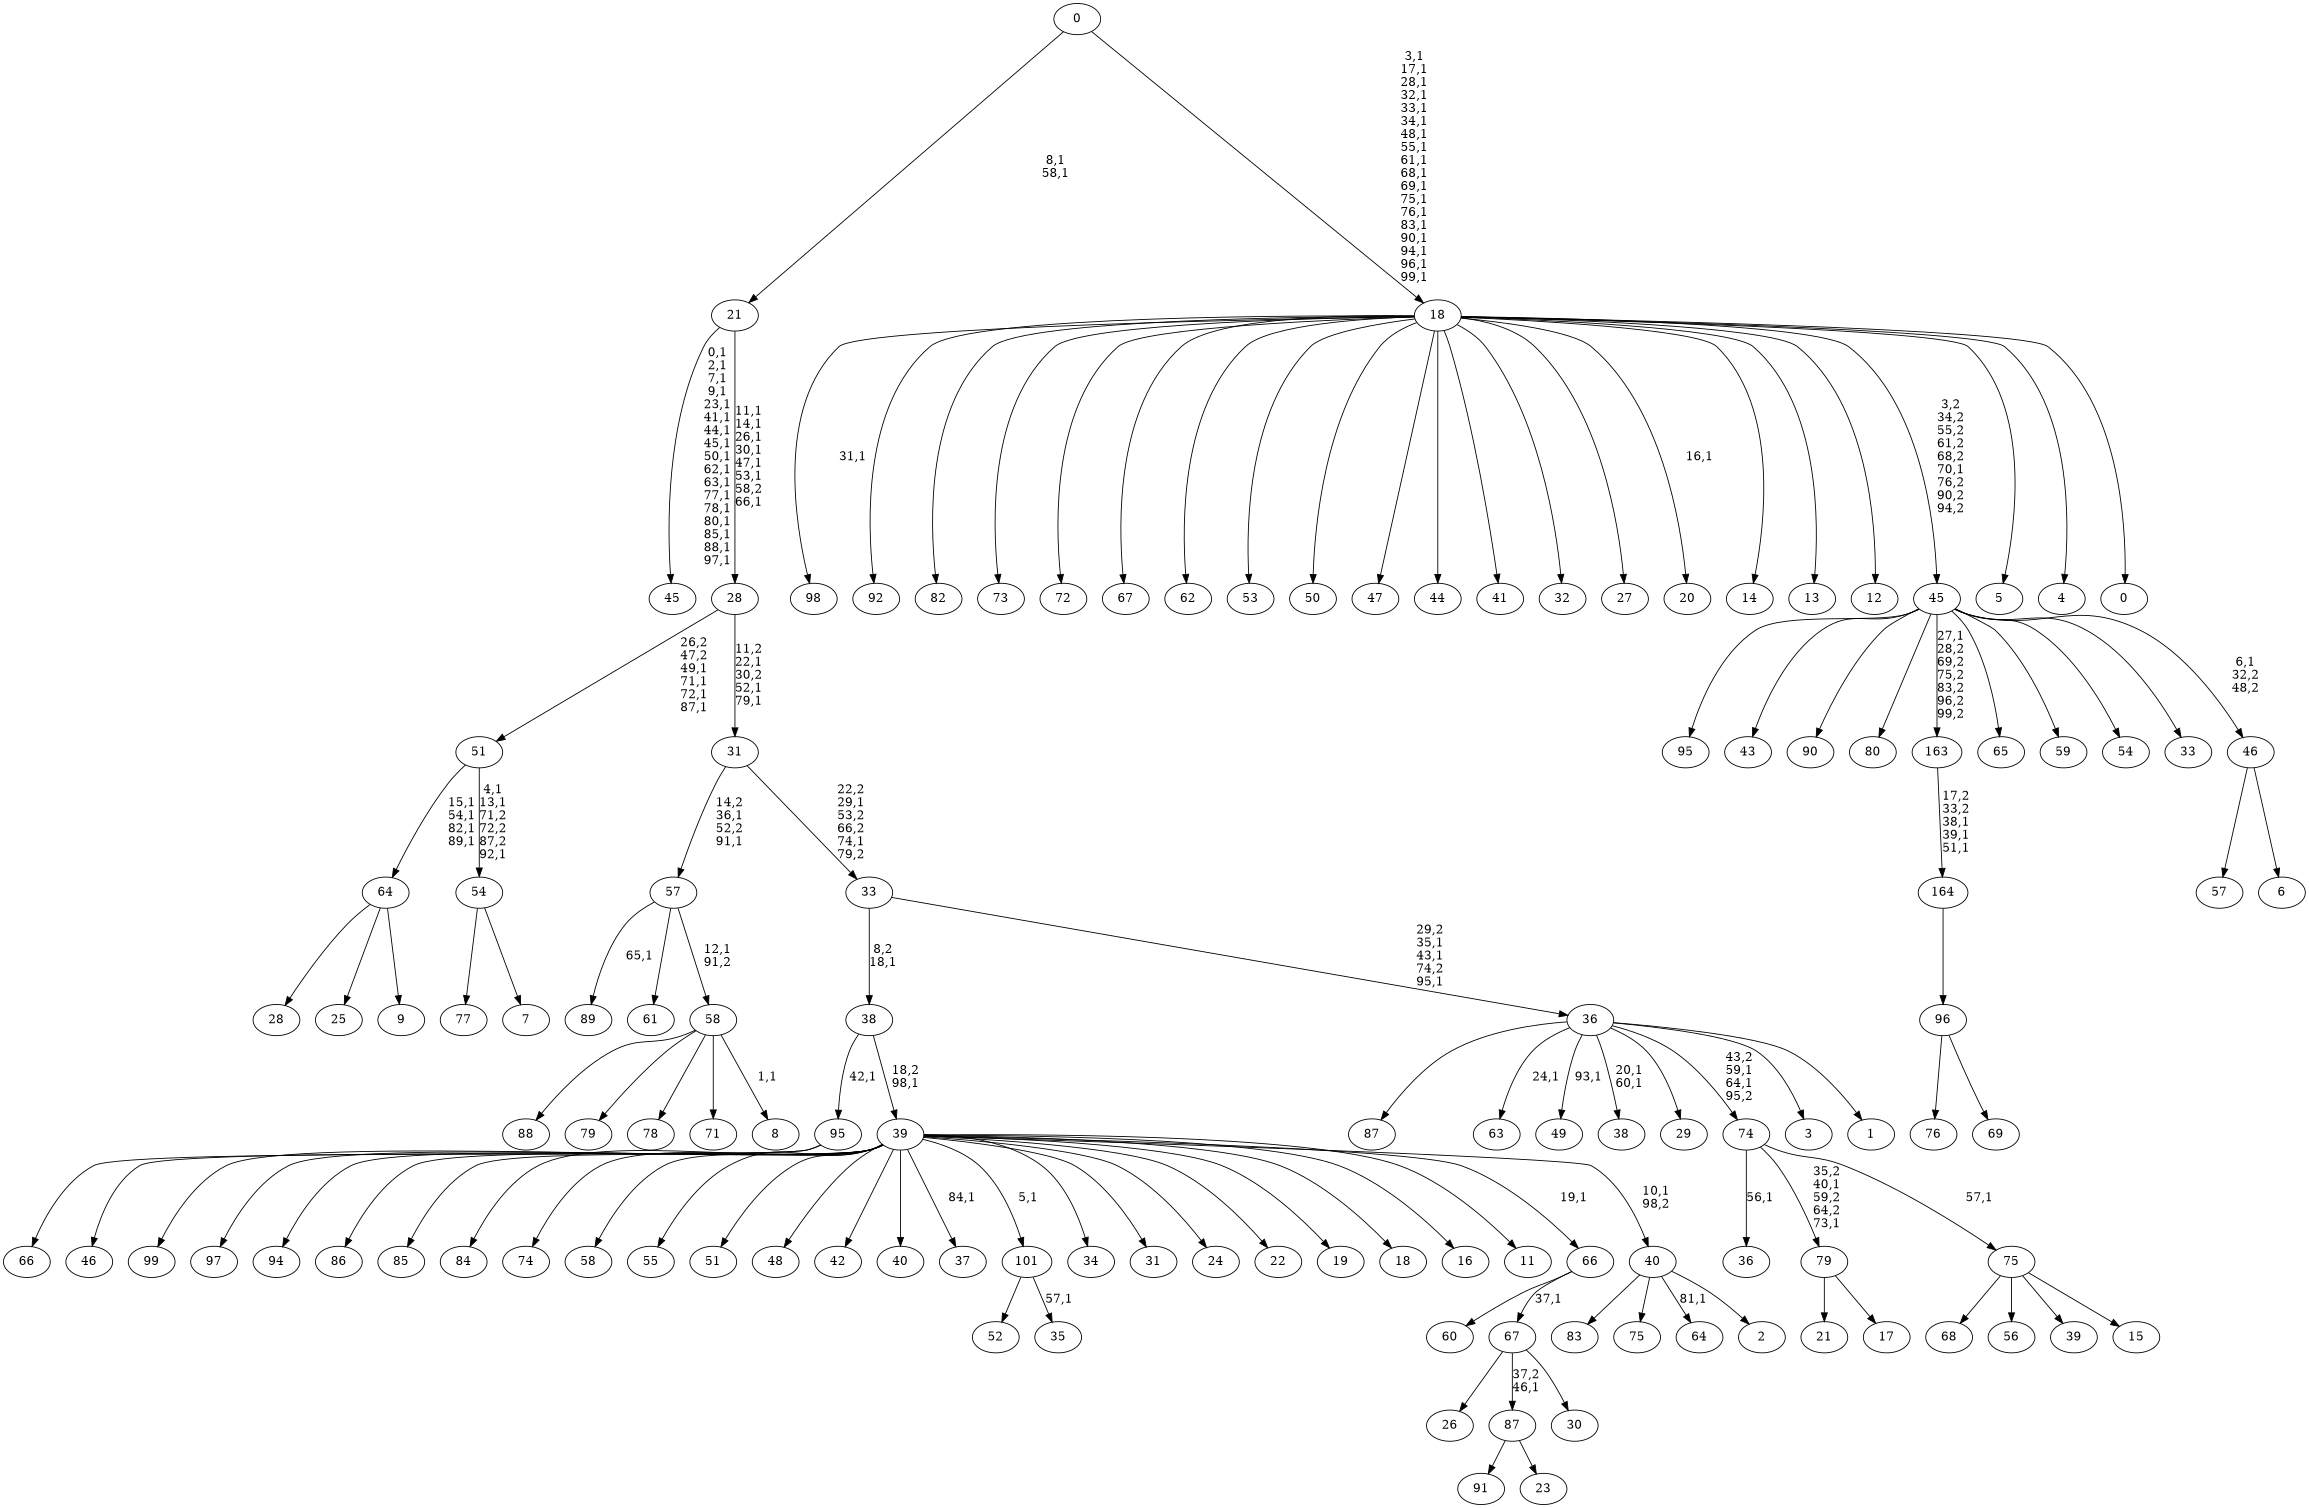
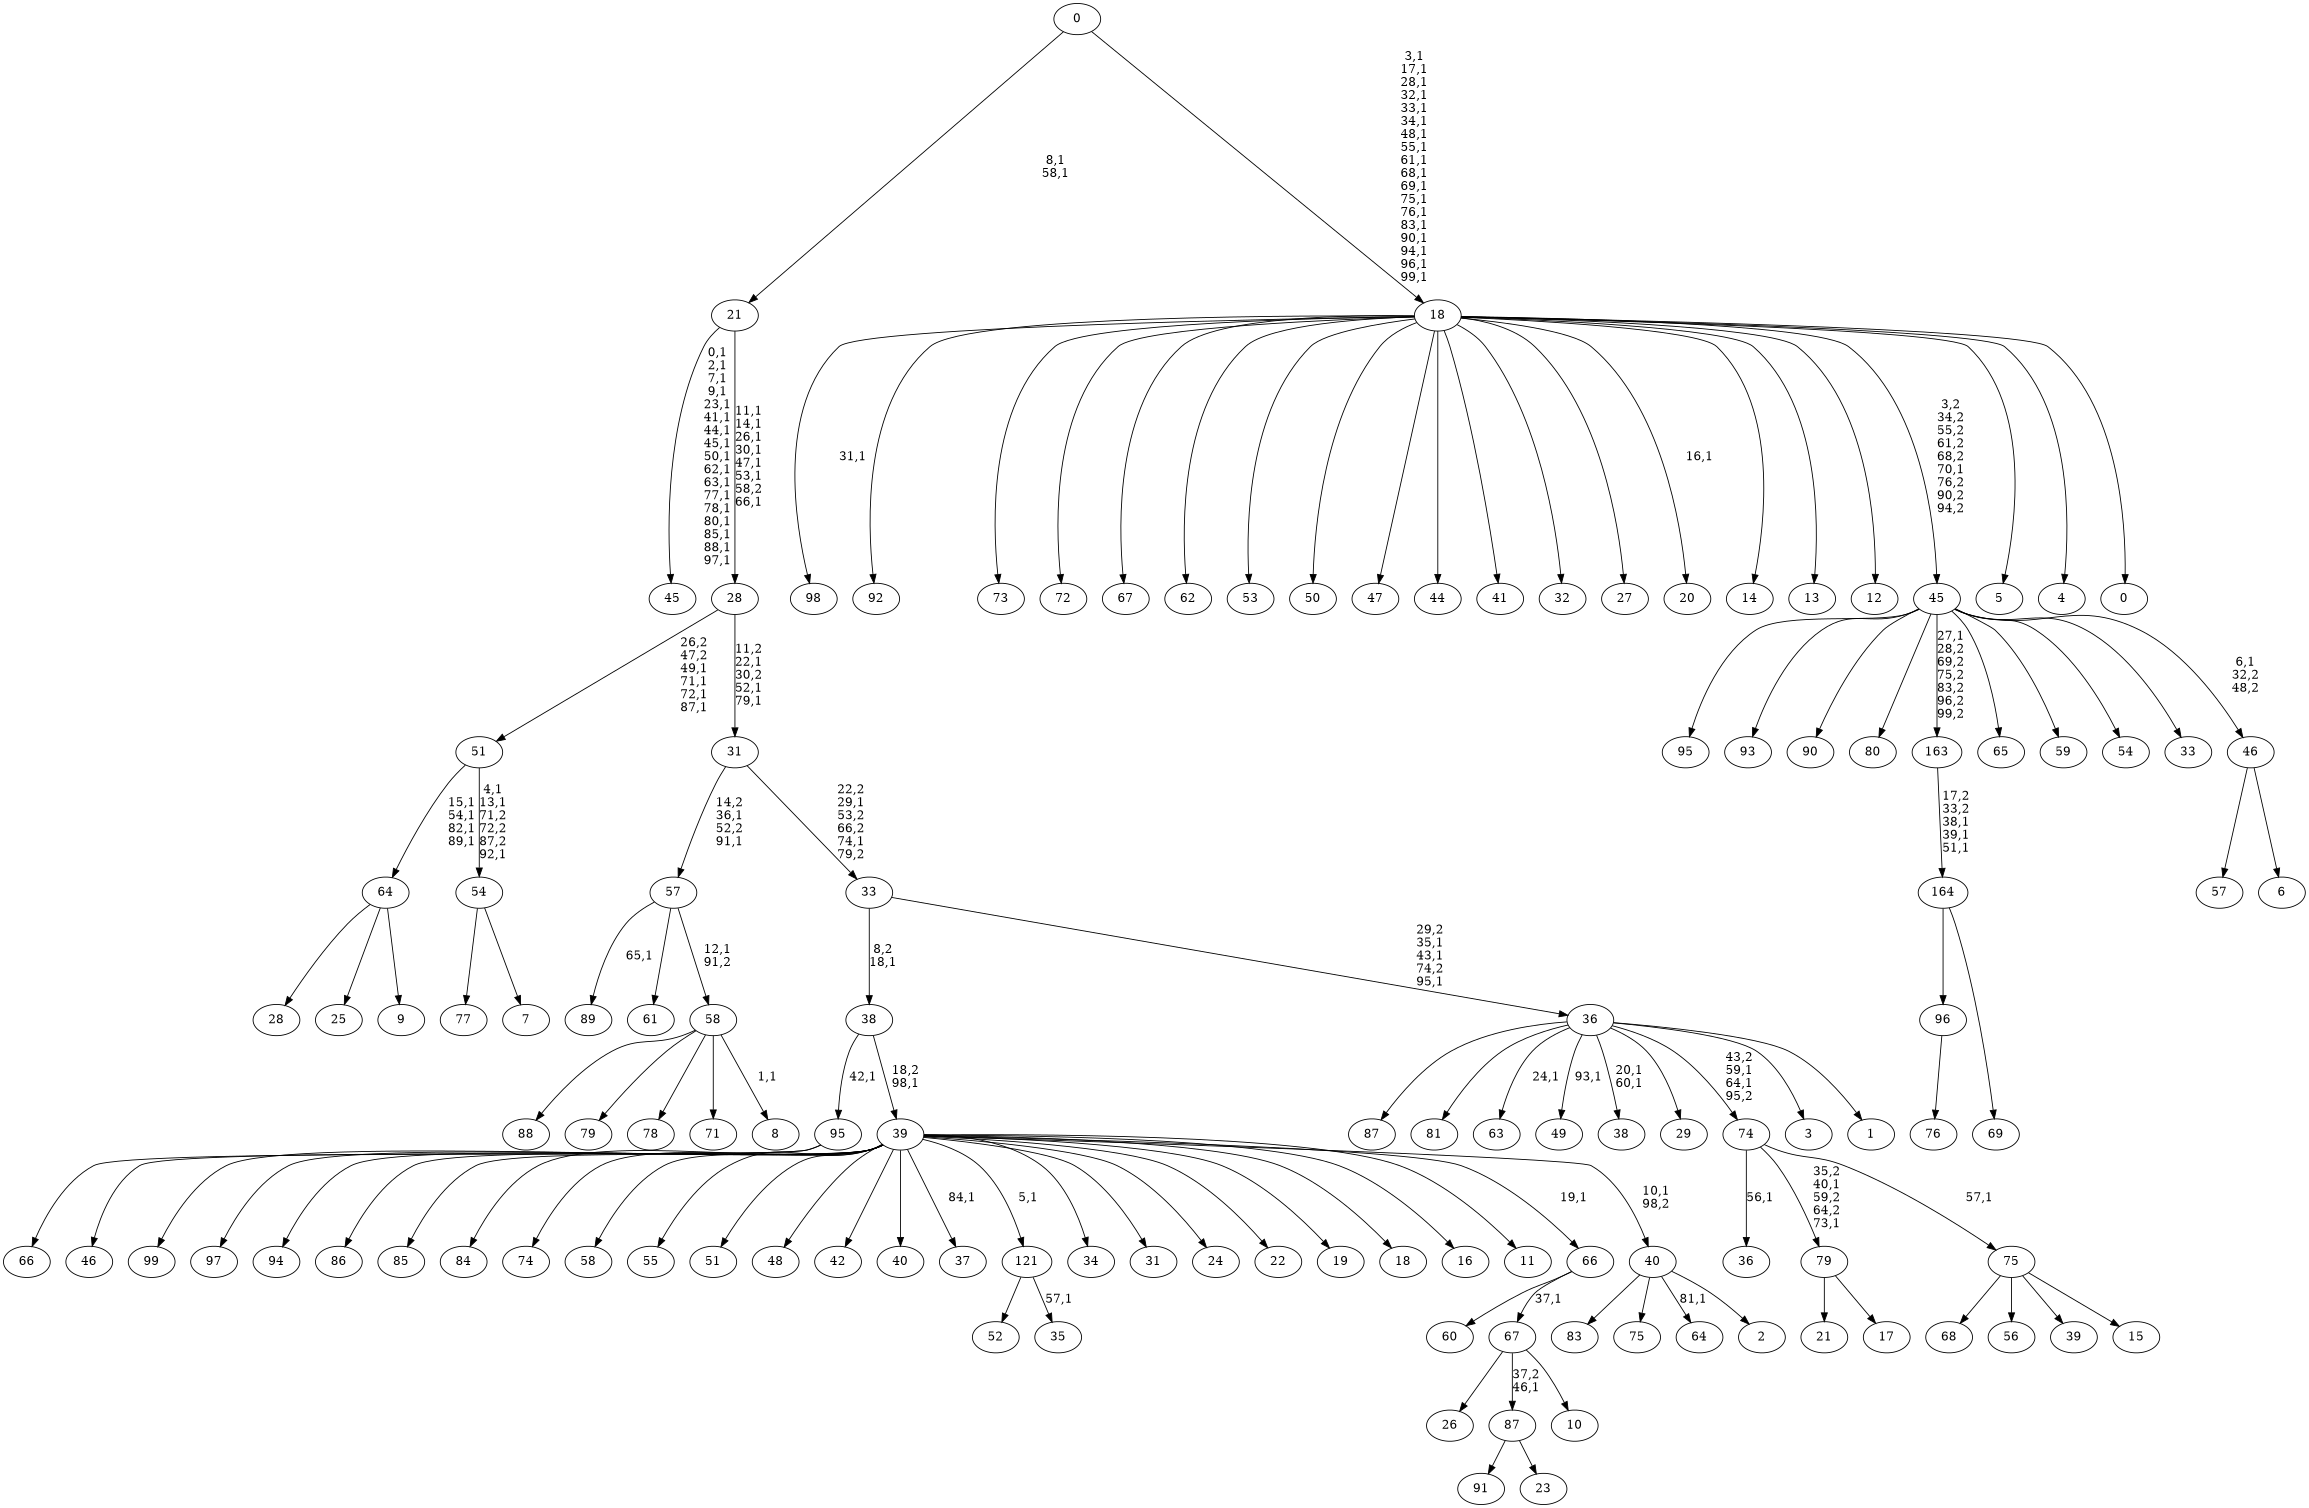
(939, 599) -> none
(1748, 752) -> (1748, 752)
(1966, 1074) -> (1976, 1008)
none -> (1434, 1134)
(1027, 1262) -> (1027, 1262)
(1575, 1426) -> (1575, 1426)
